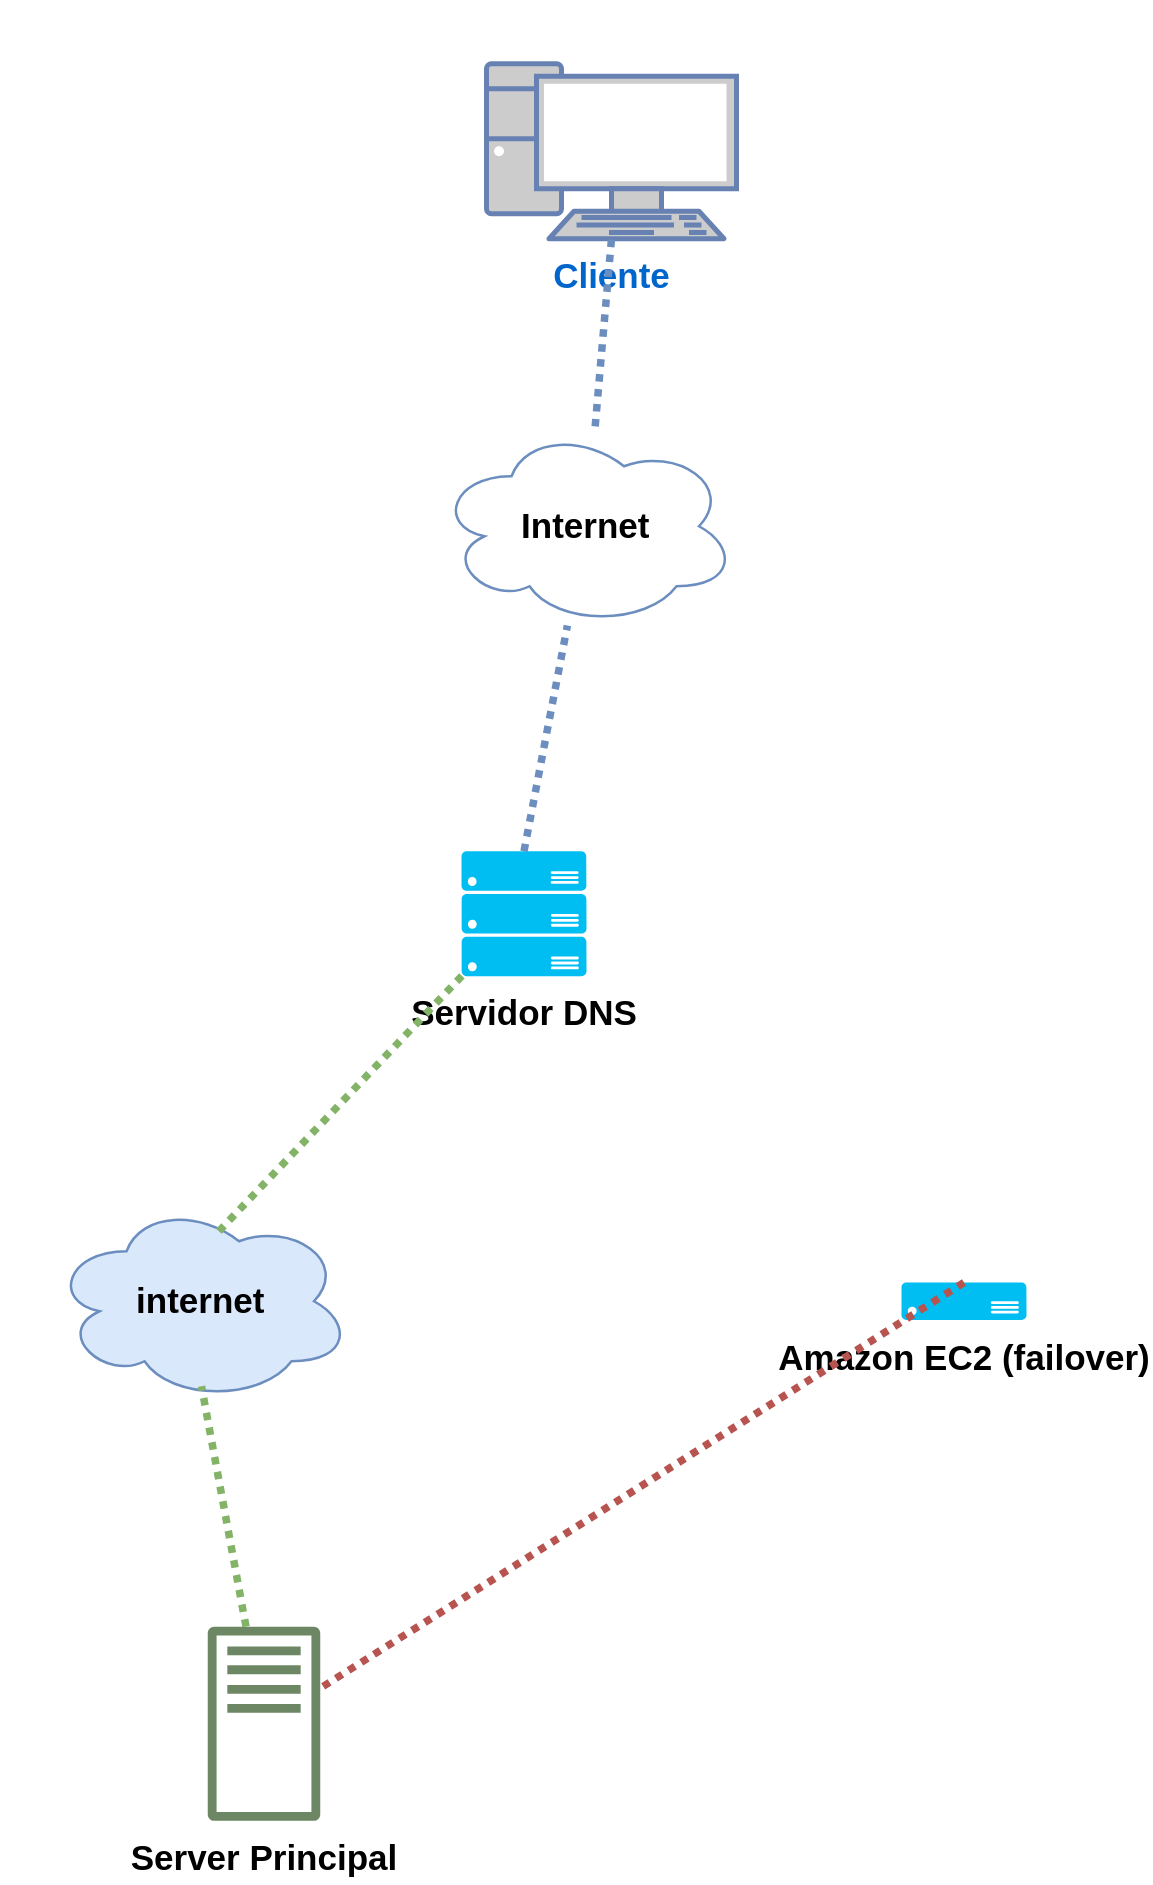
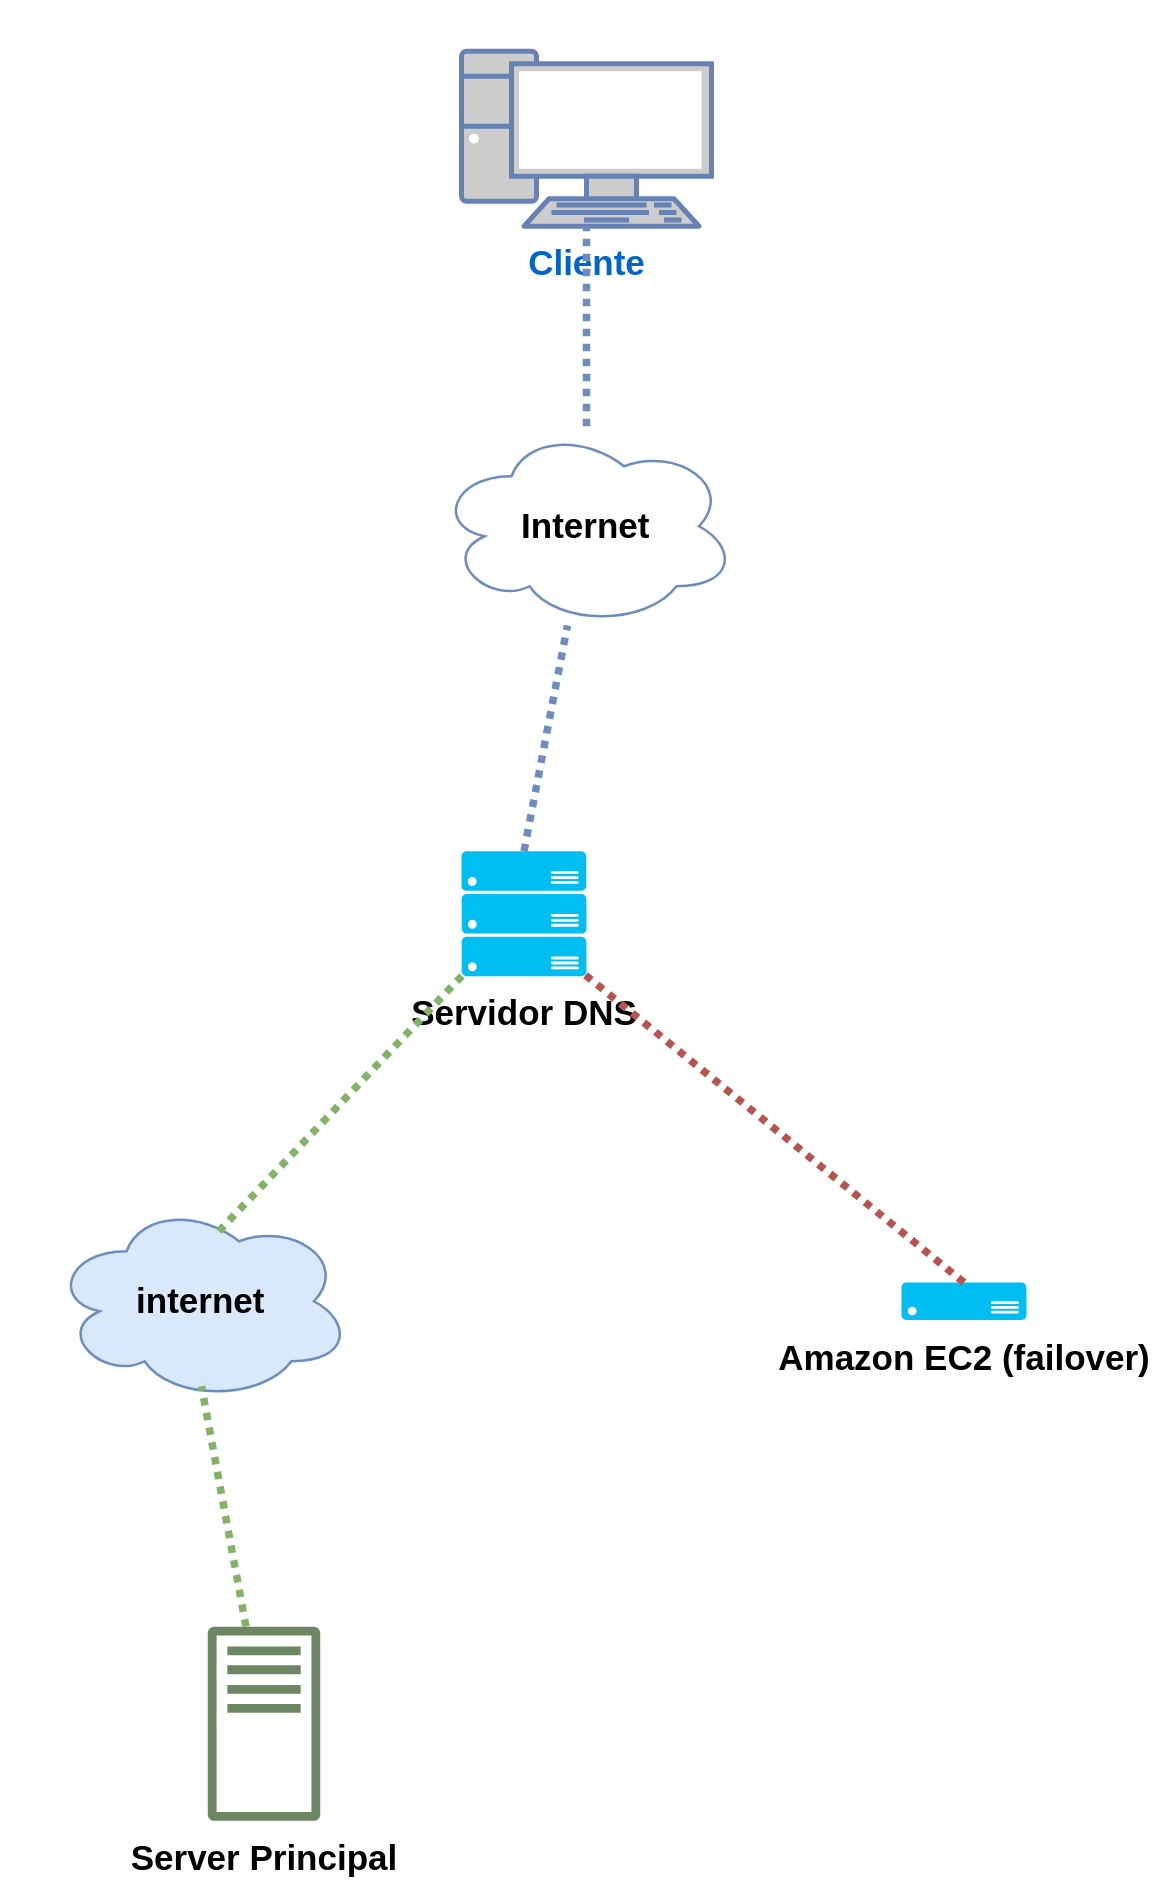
(611, 151) -> (586, 139)
(643, 1485) -> (775, 1129)
